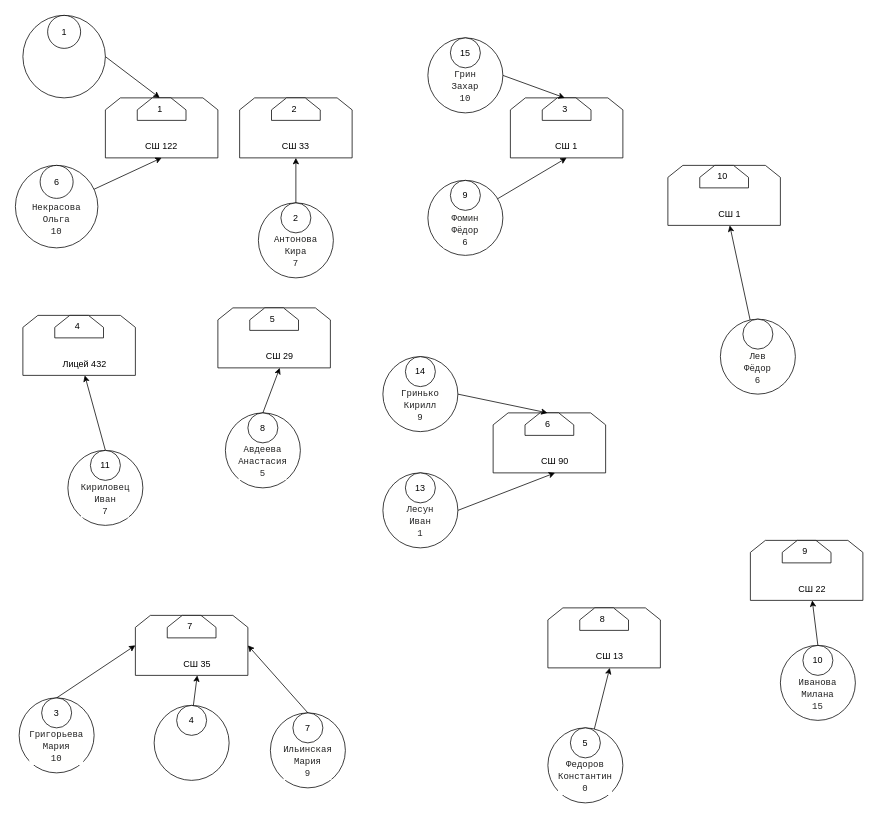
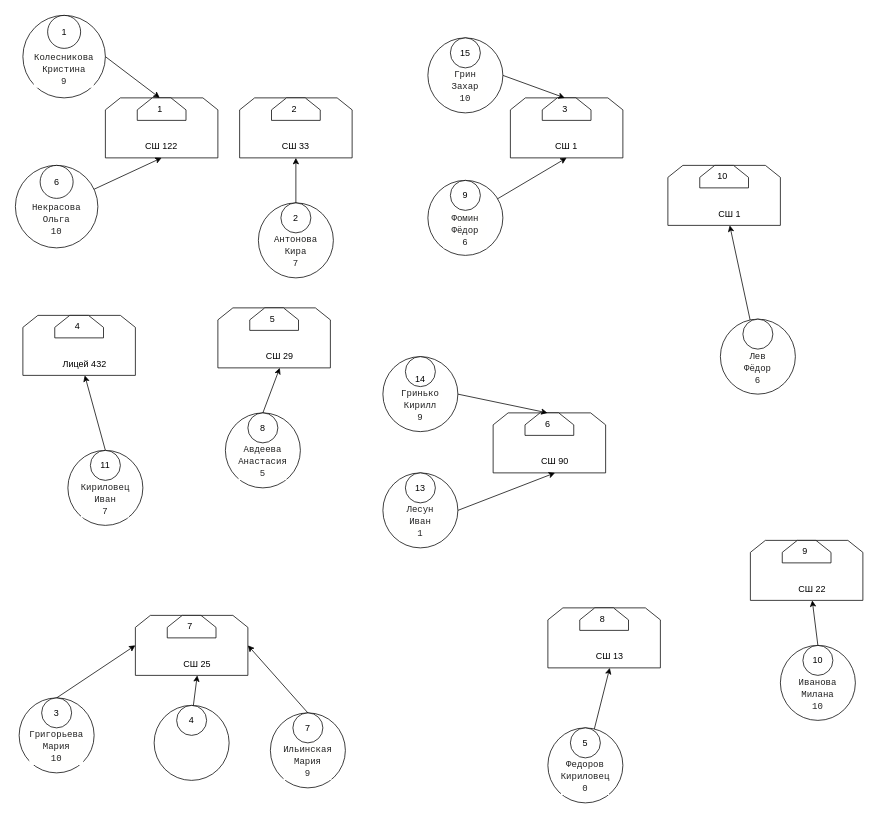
none -> (64, 69)
(420, 372) -> (420, 379)
(197, 664) -> (197, 664)
(818, 694) -> (818, 694)
(585, 777) -> (585, 777)
